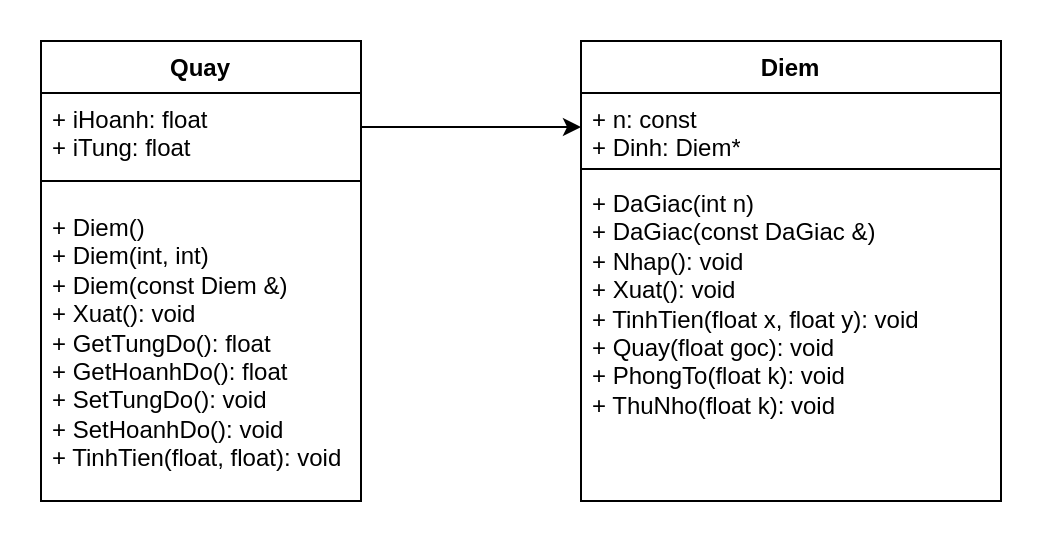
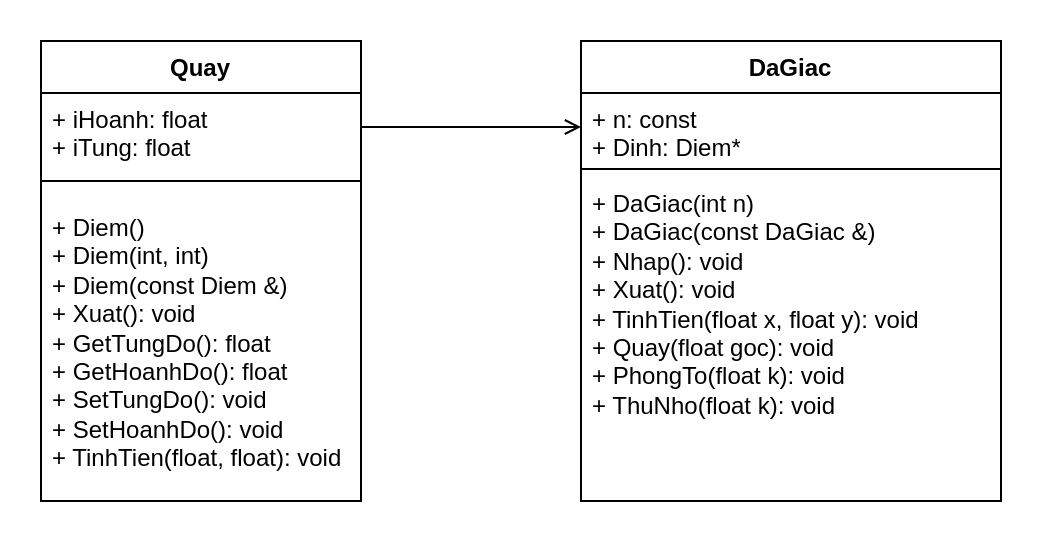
(791, 69) -> (791, 69)
(566, 127) -> (569, 127)
